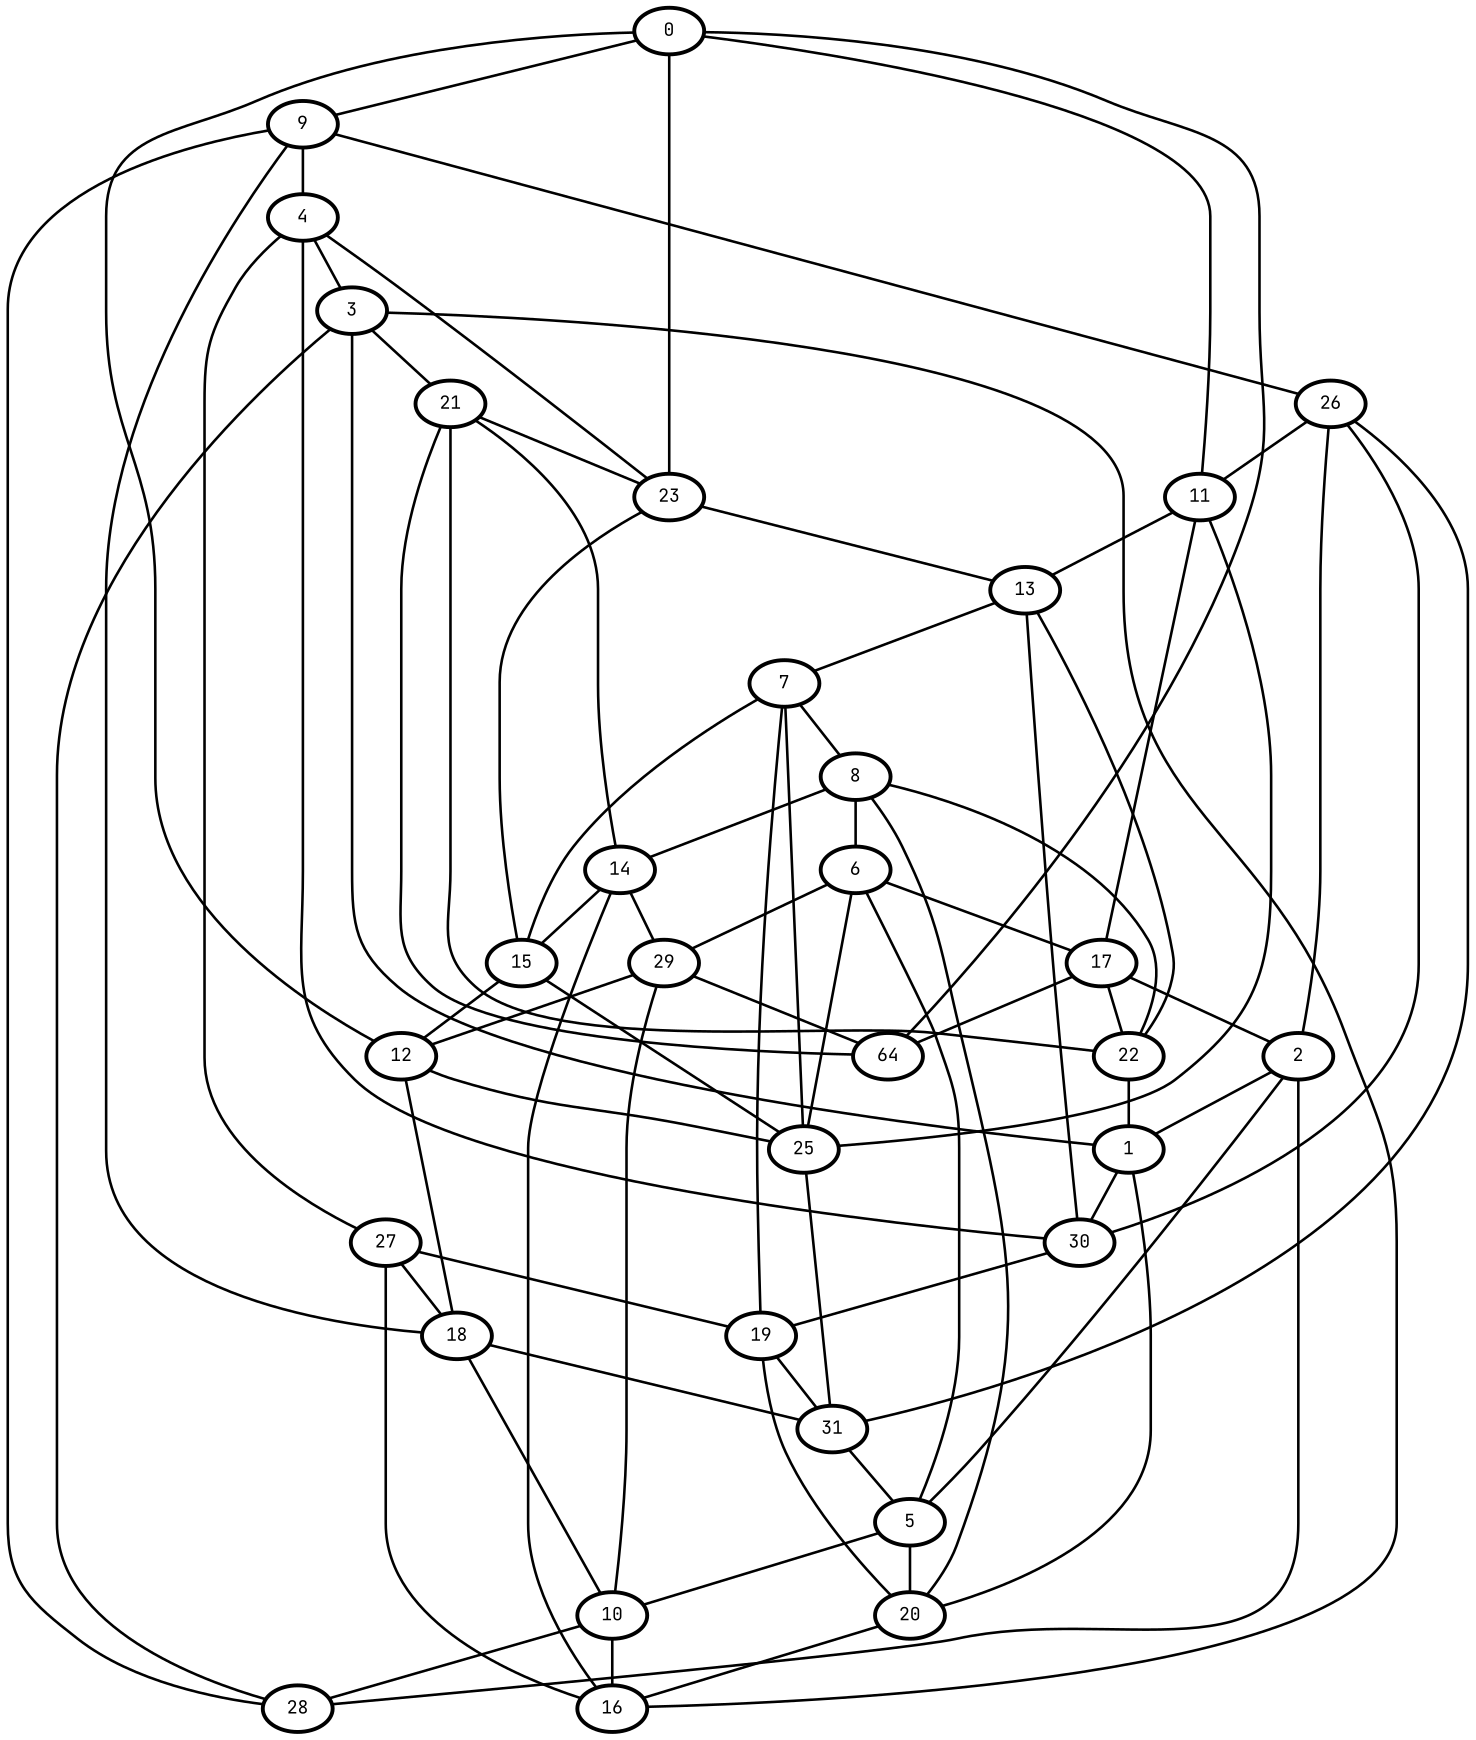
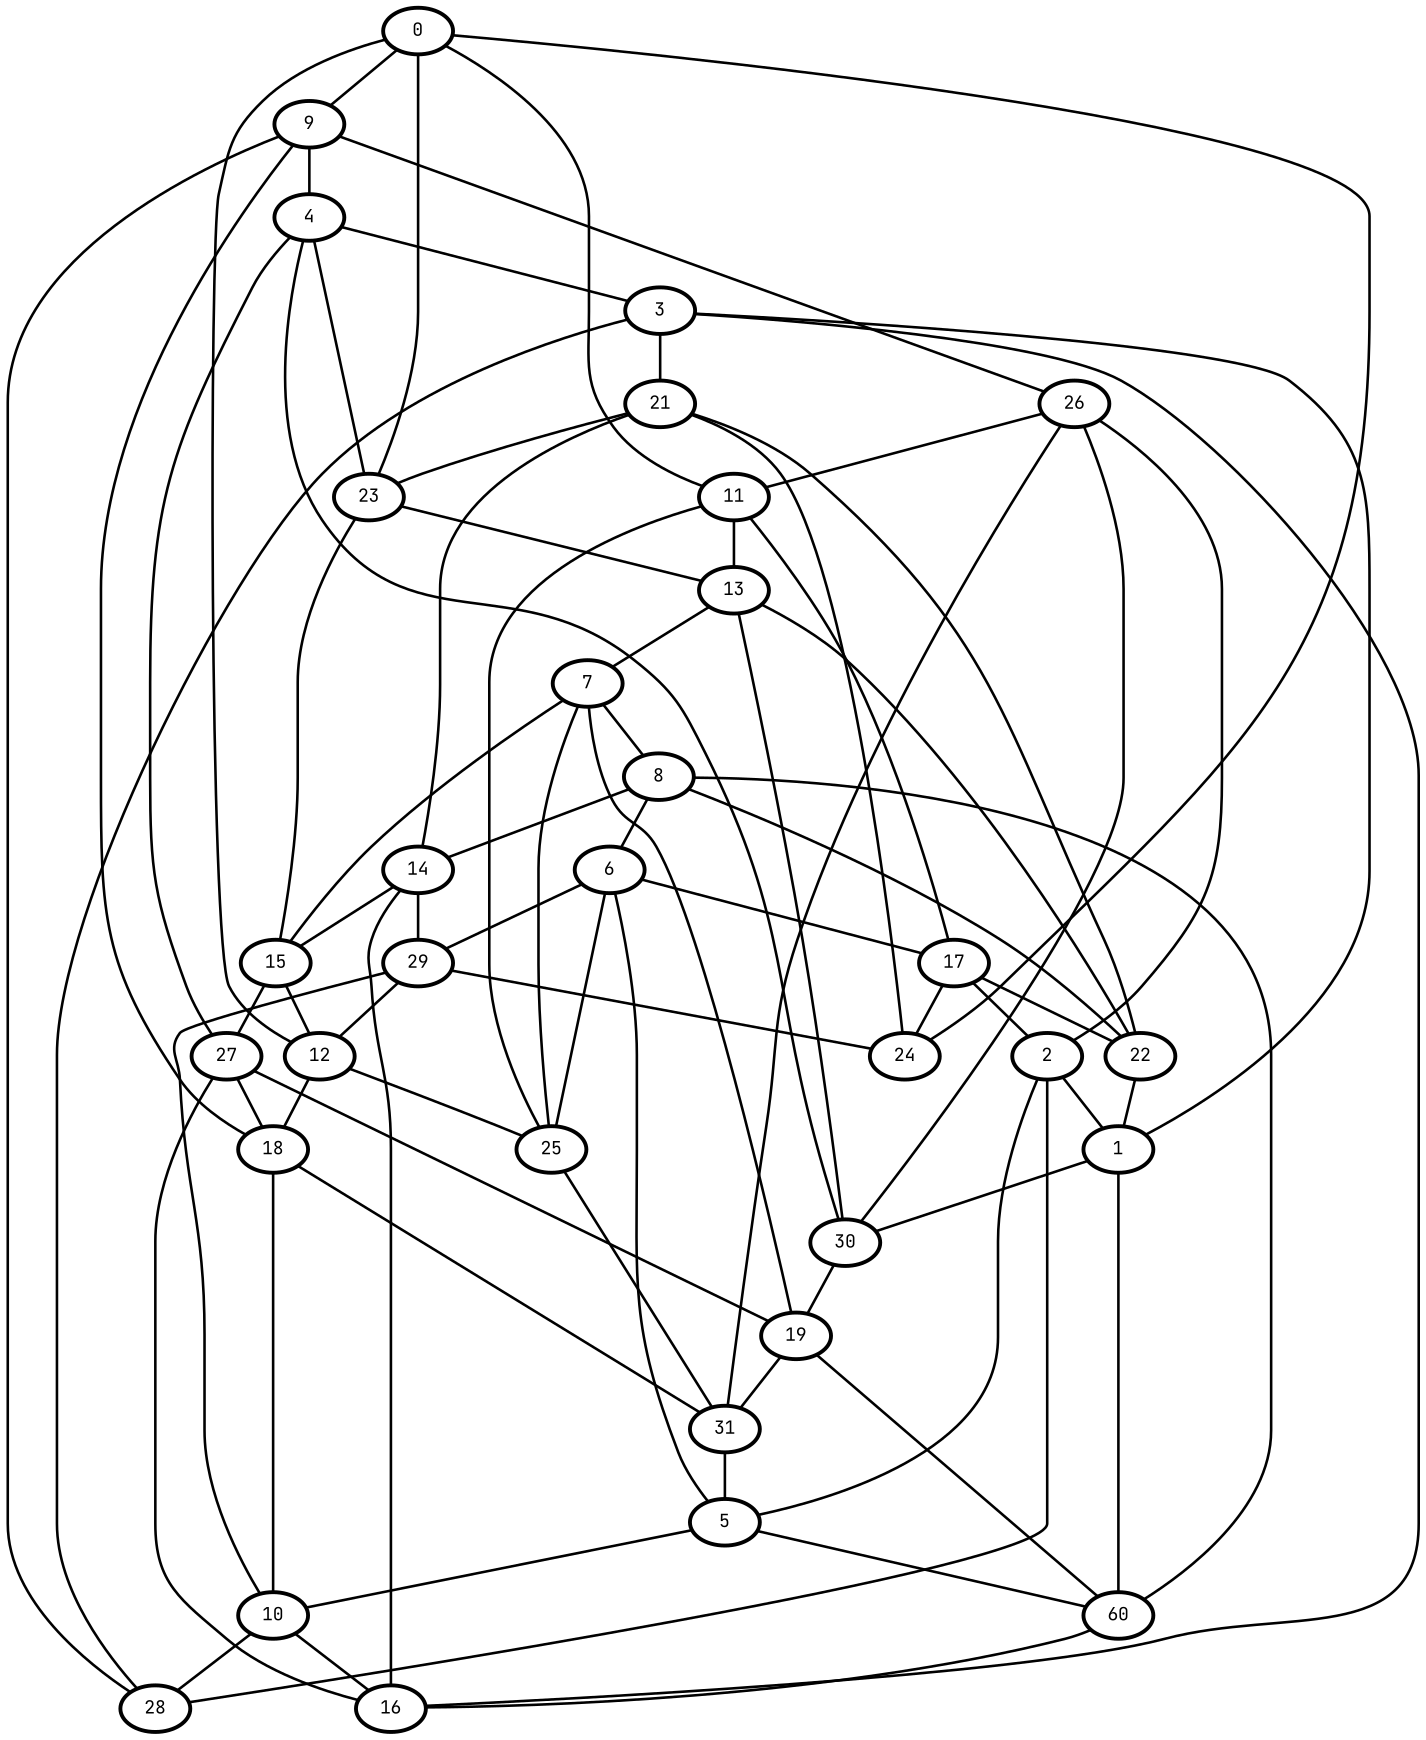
(663, 1056) -> (257, 999)
(888, 1056) -> (905, 1056)
(910, 1615) -> (1118, 1615)
